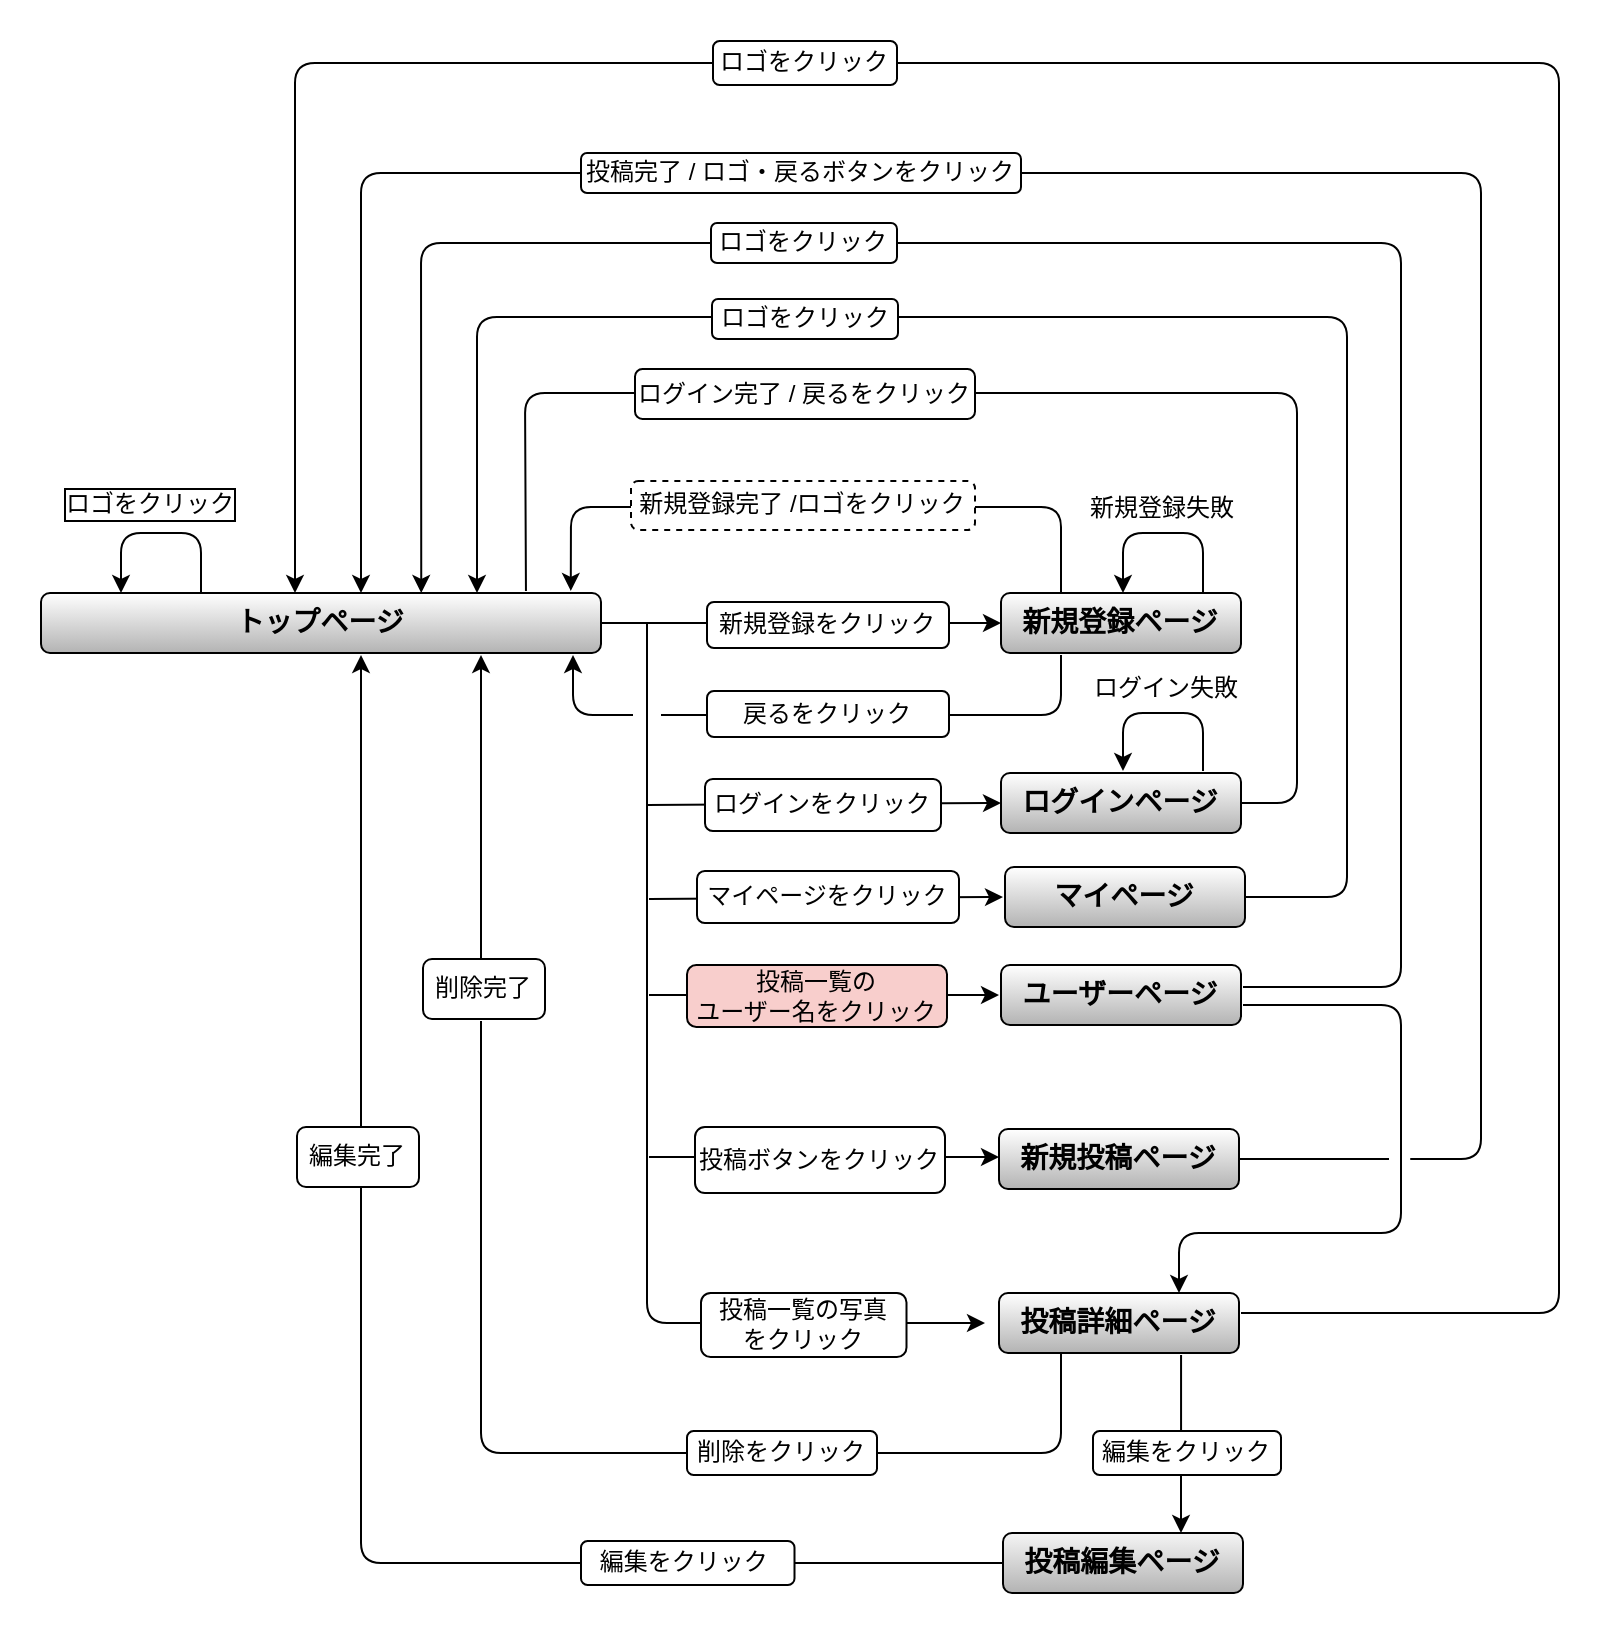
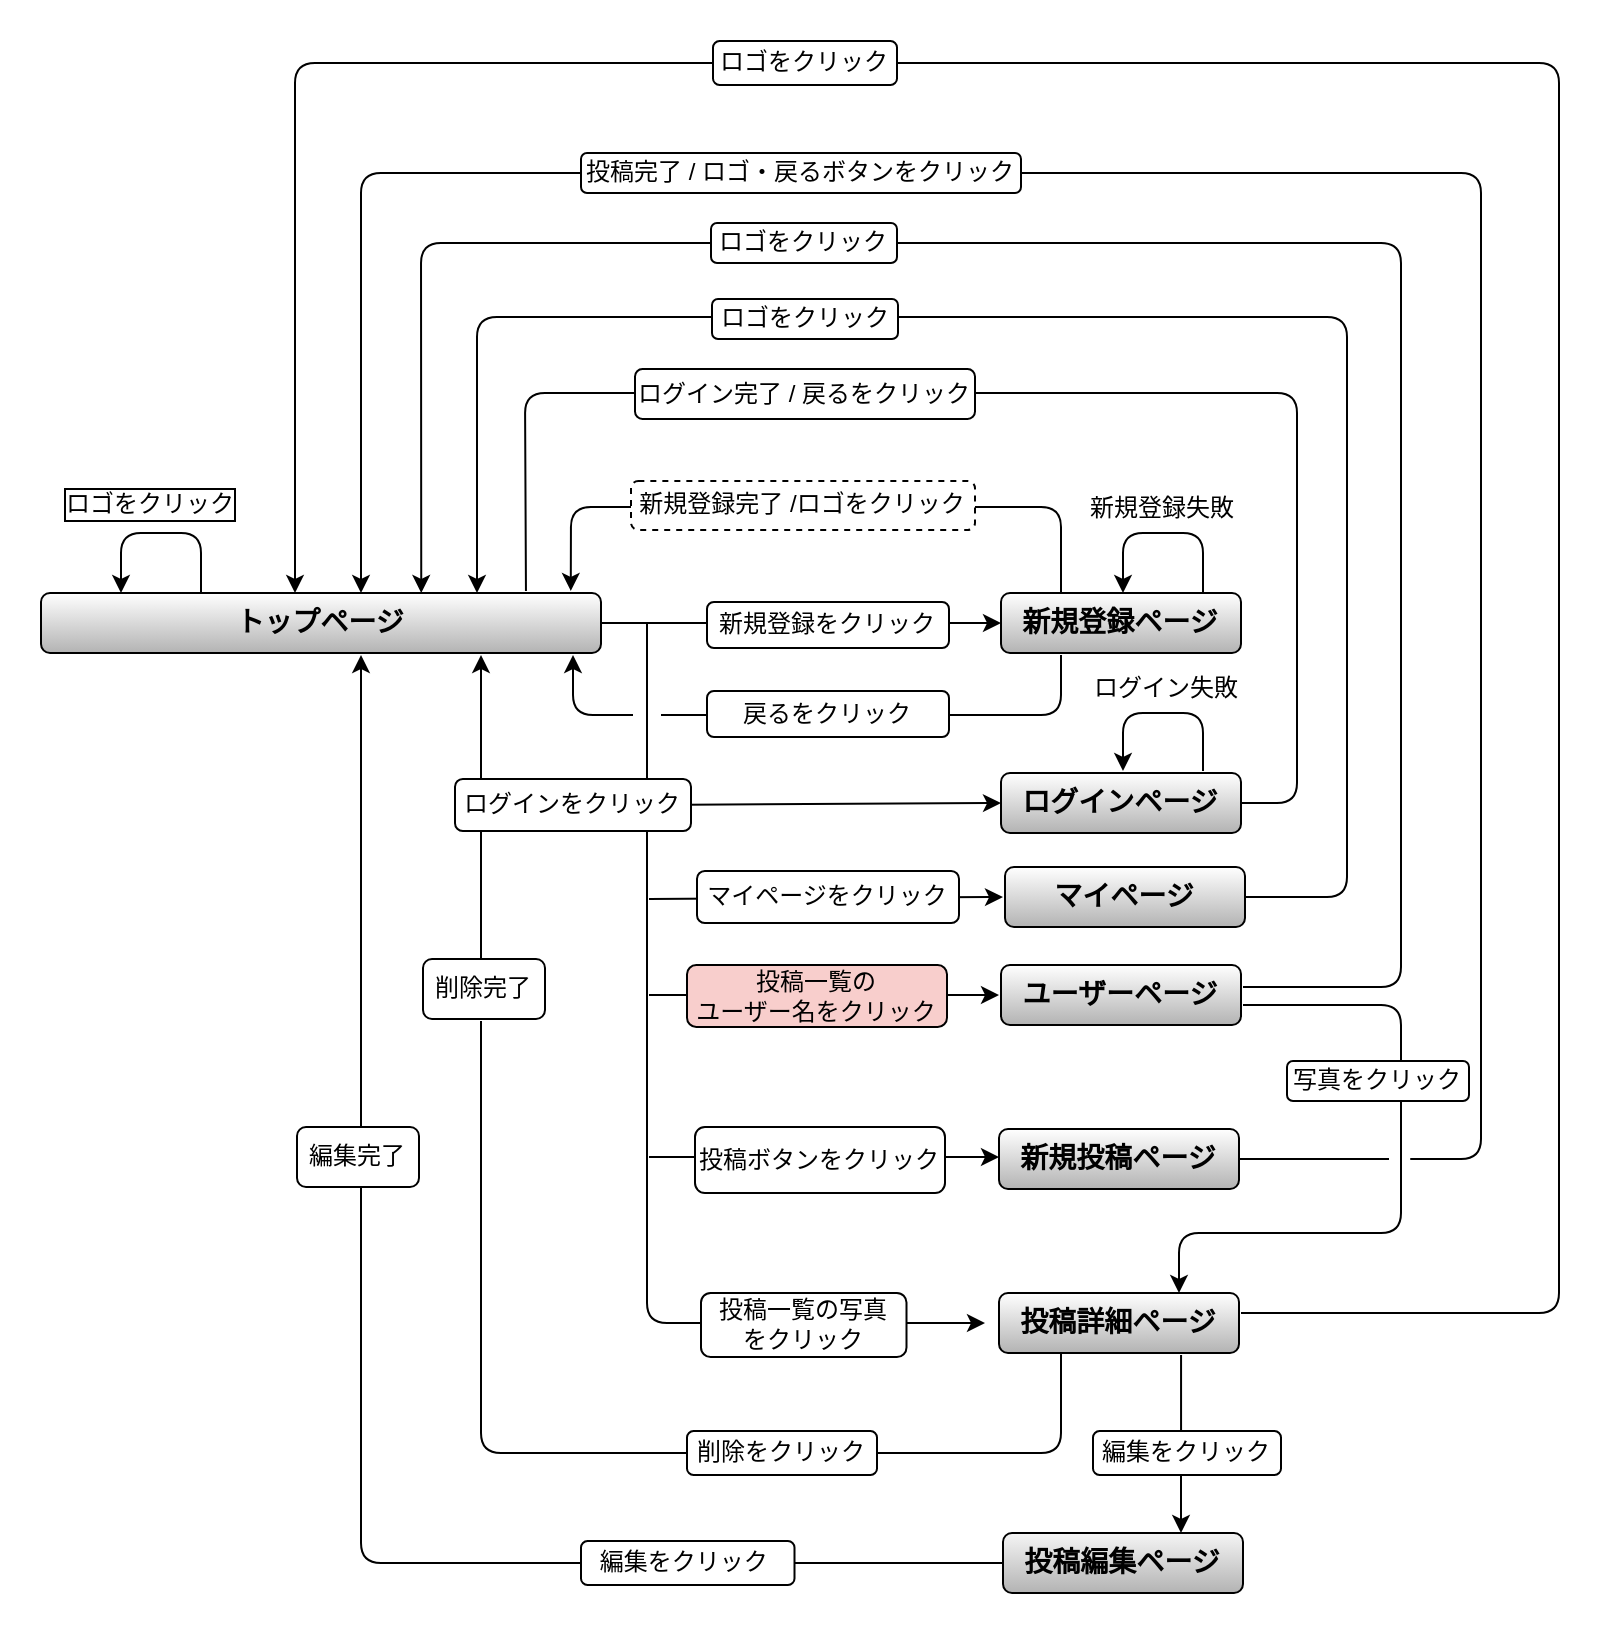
(823, 805) -> (573, 805)
none -> (1378, 1081)
